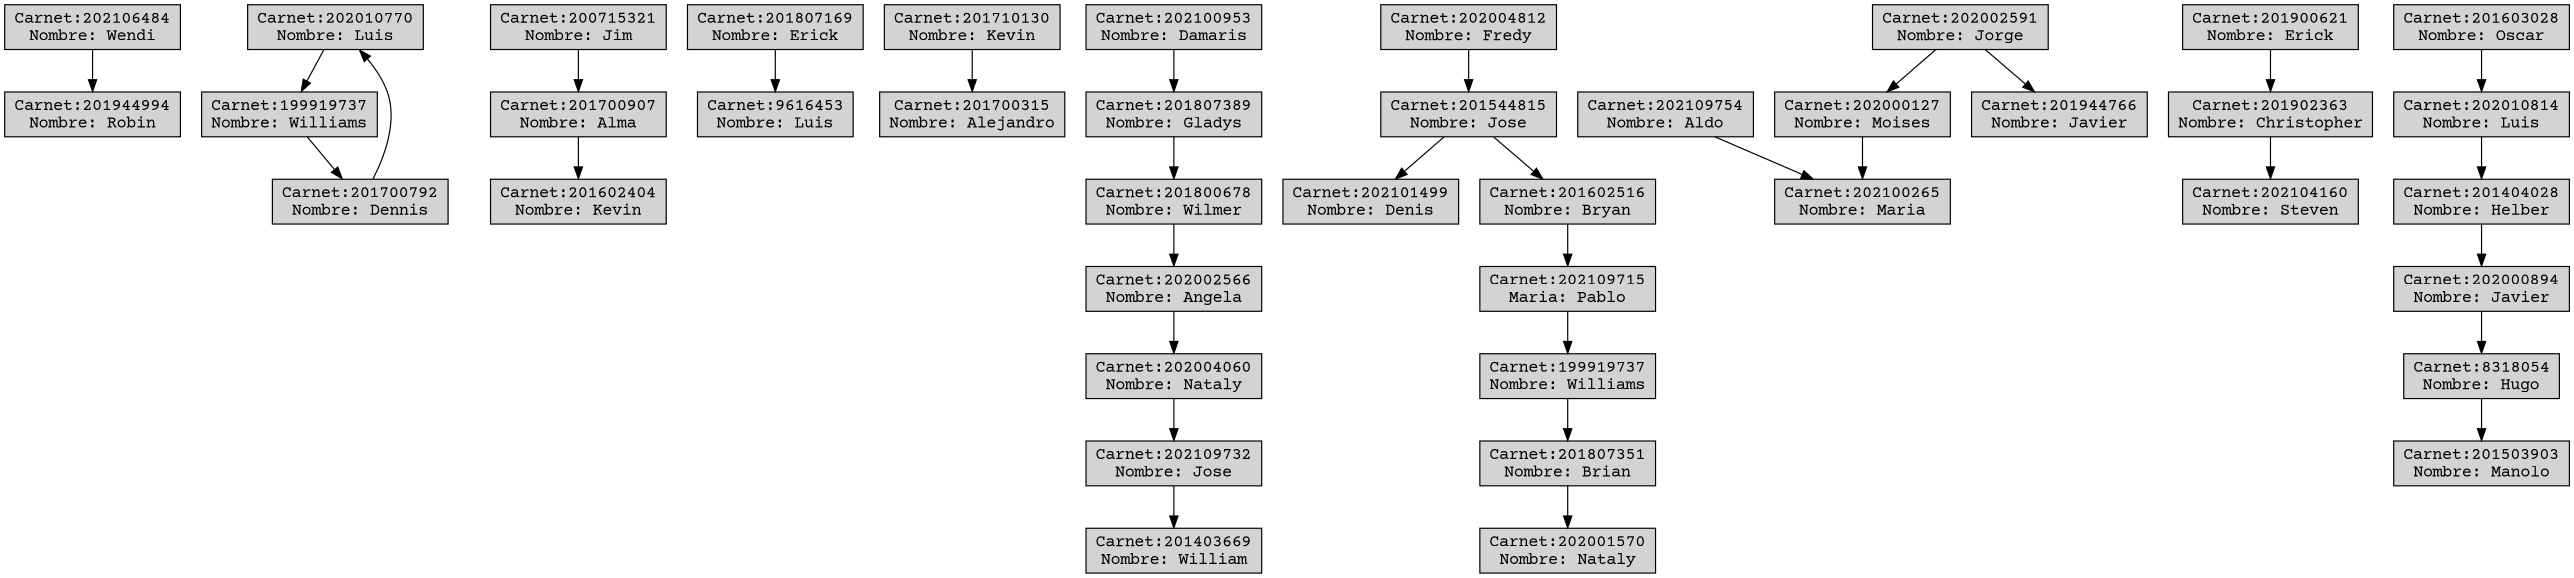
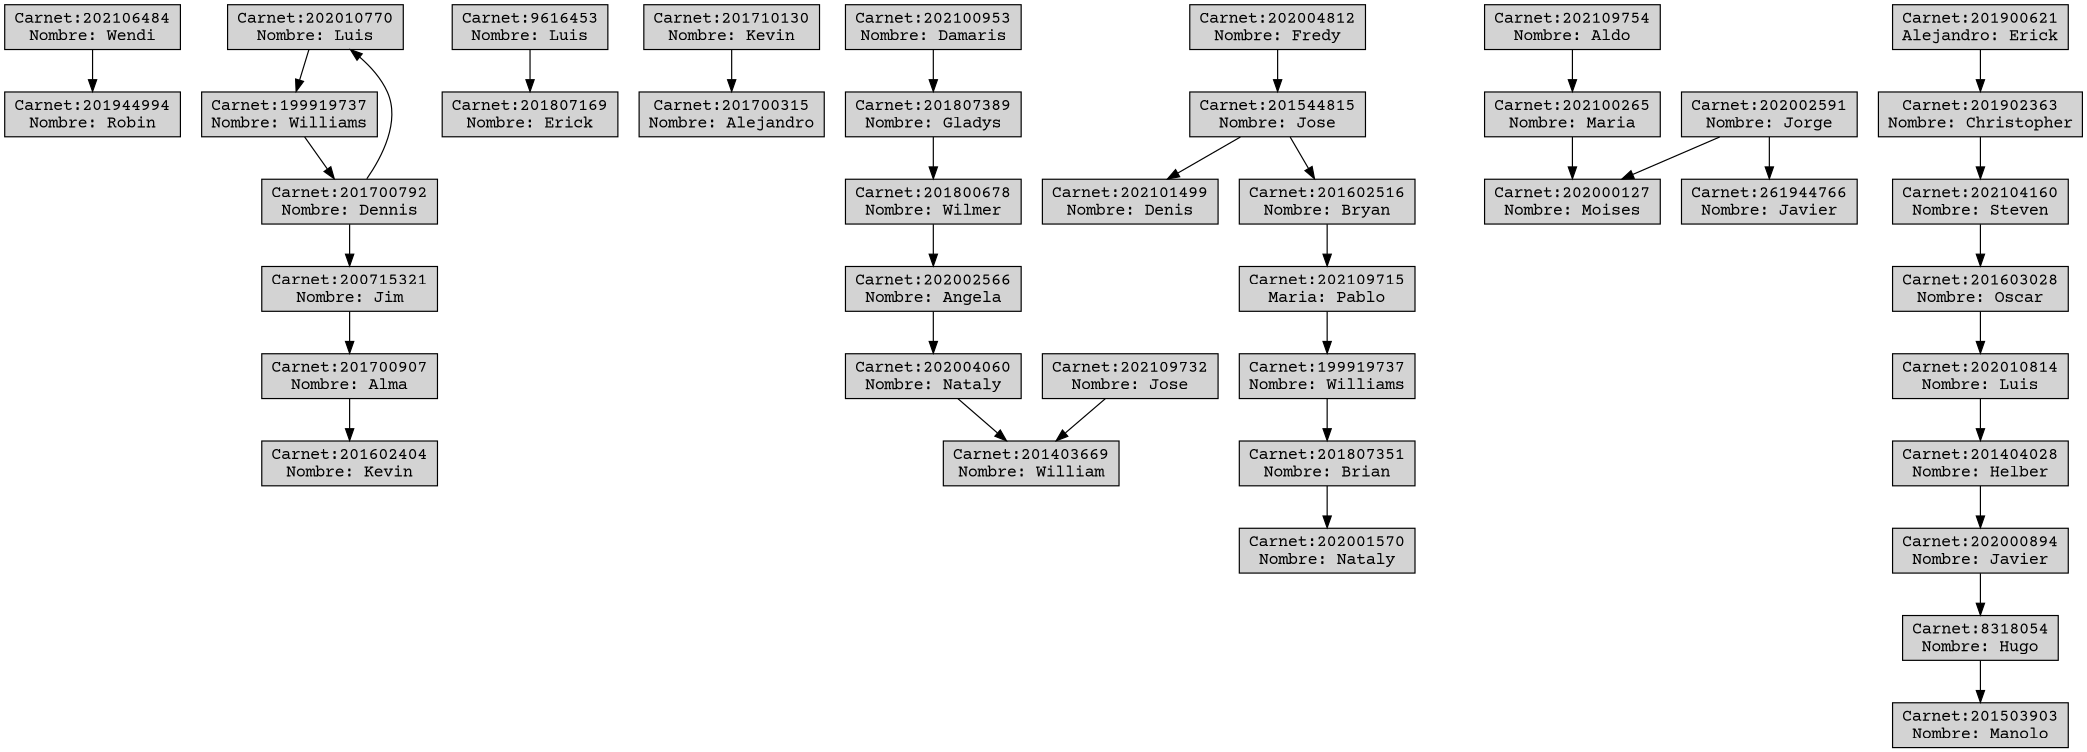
(2270, 27) -> (1980, 27)
(775, 65) -> (530, 65)
(2059, 114) -> (1769, 202)
(1862, 152) -> (1572, 152)
none -> (350, 239)
none -> (1980, 239)
(1174, 414) -> (978, 416)
